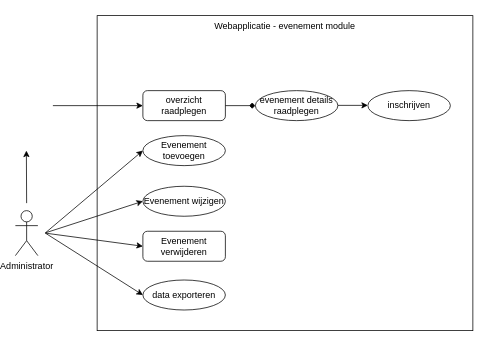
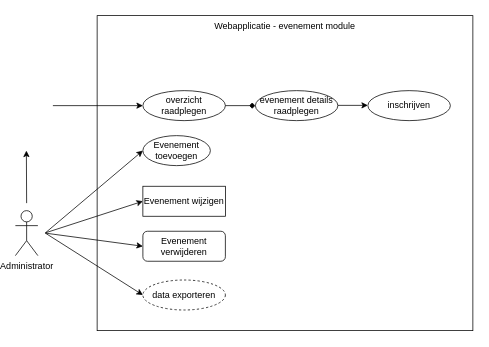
(184, 105) -> (184, 105)
(184, 150) -> (177, 150)
(184, 201) -> (184, 201)
(184, 295) -> (184, 295)
